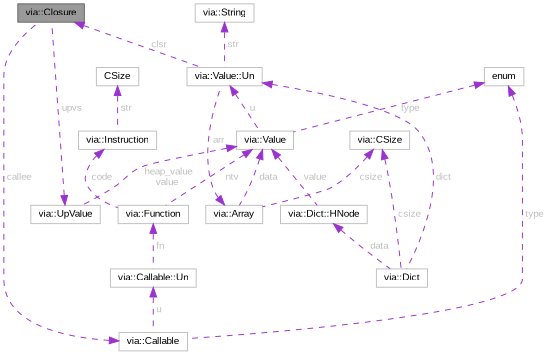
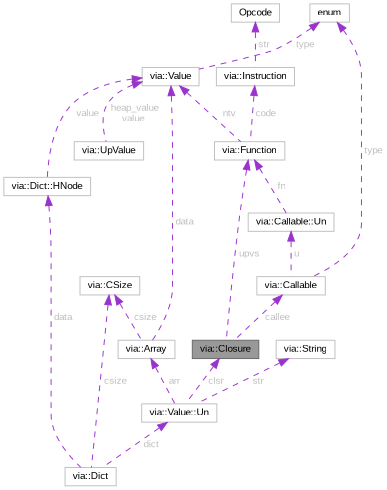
(118, 77) -> (255, 13)
(58, 109) -> (235, 255)
(247, 112) -> none
